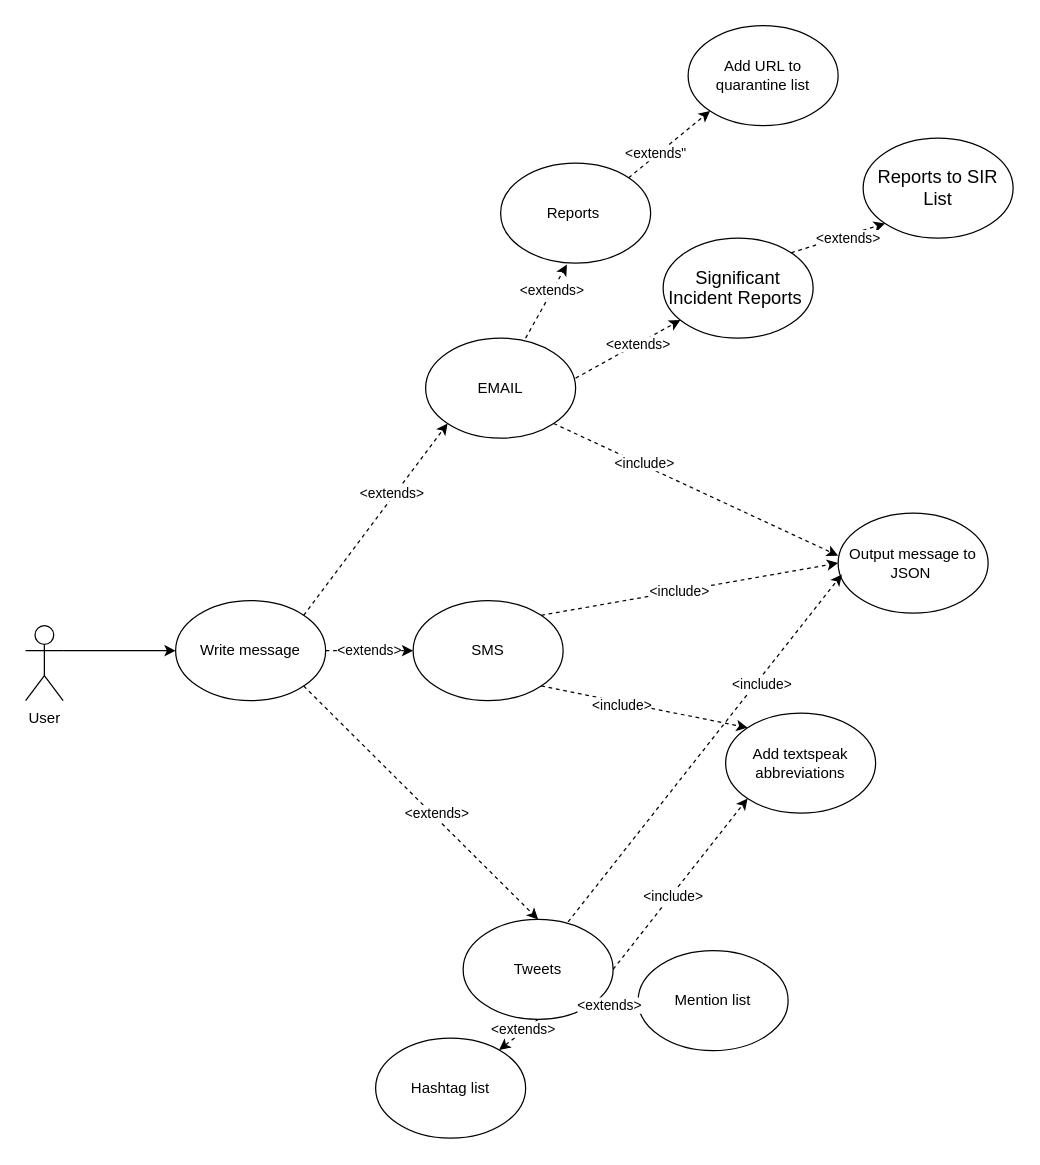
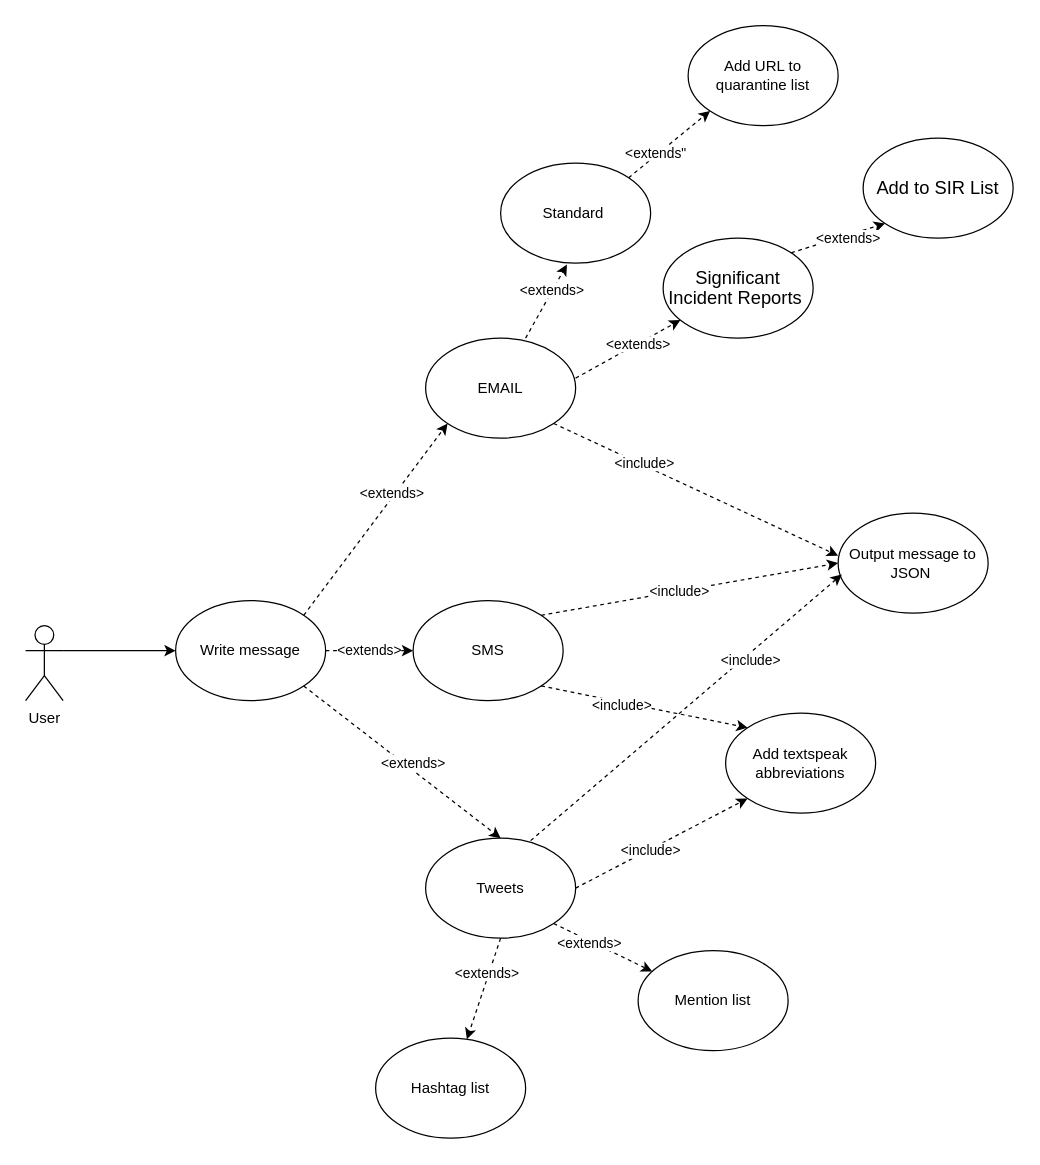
(938, 188) -> (938, 188)
(576, 213) -> (576, 213)
(538, 969) -> (501, 888)
